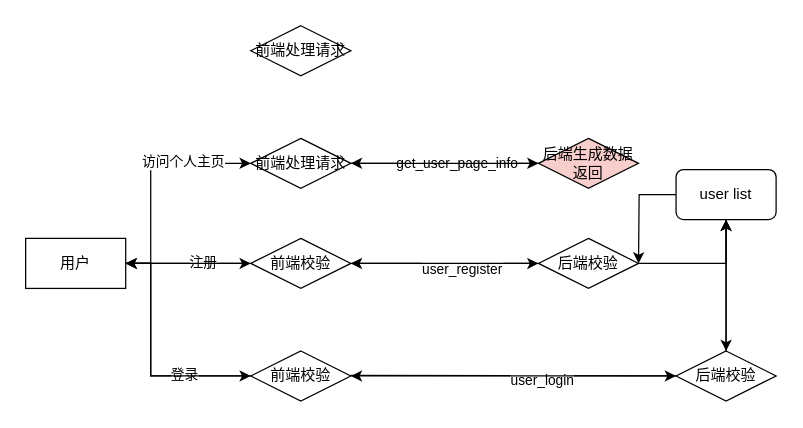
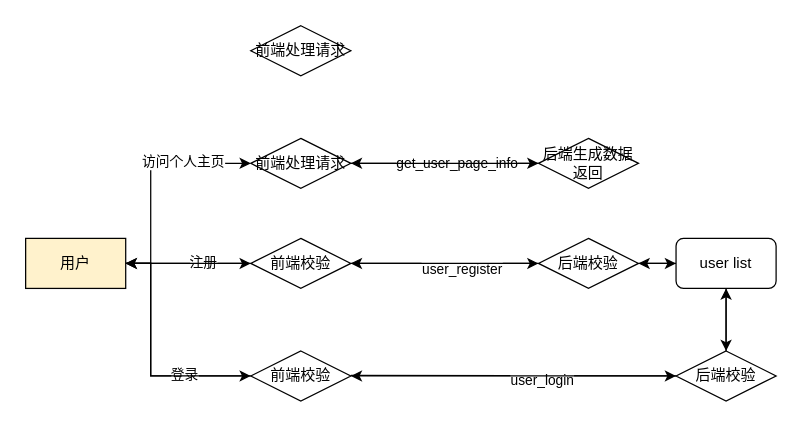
(588, 163) -> (588, 163)
(726, 194) -> (726, 263)
(76, 263) -> (76, 263)
